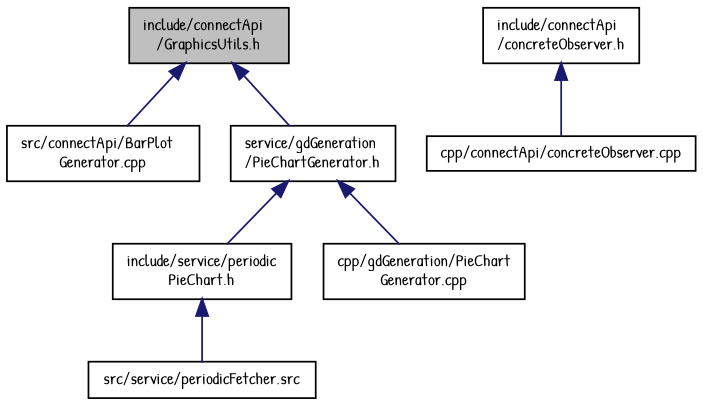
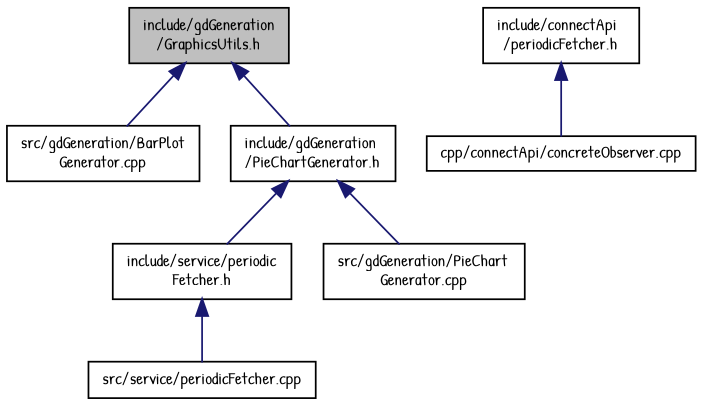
(209, 36) -> (209, 36)
(561, 36) -> (561, 36)
(103, 154) -> (103, 154)
(313, 154) -> (313, 154)
(202, 271) -> (202, 271)
(424, 271) -> (424, 271)
(202, 380) -> (202, 380)
